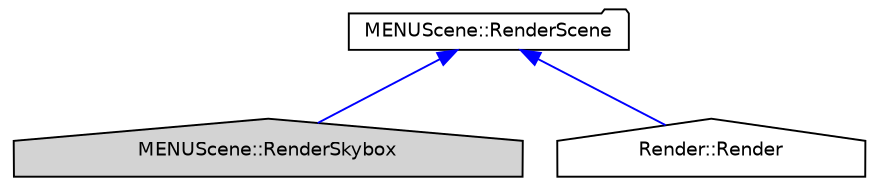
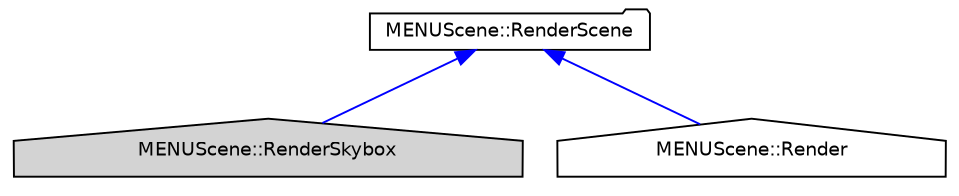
(711, 151) -> (752, 151)
